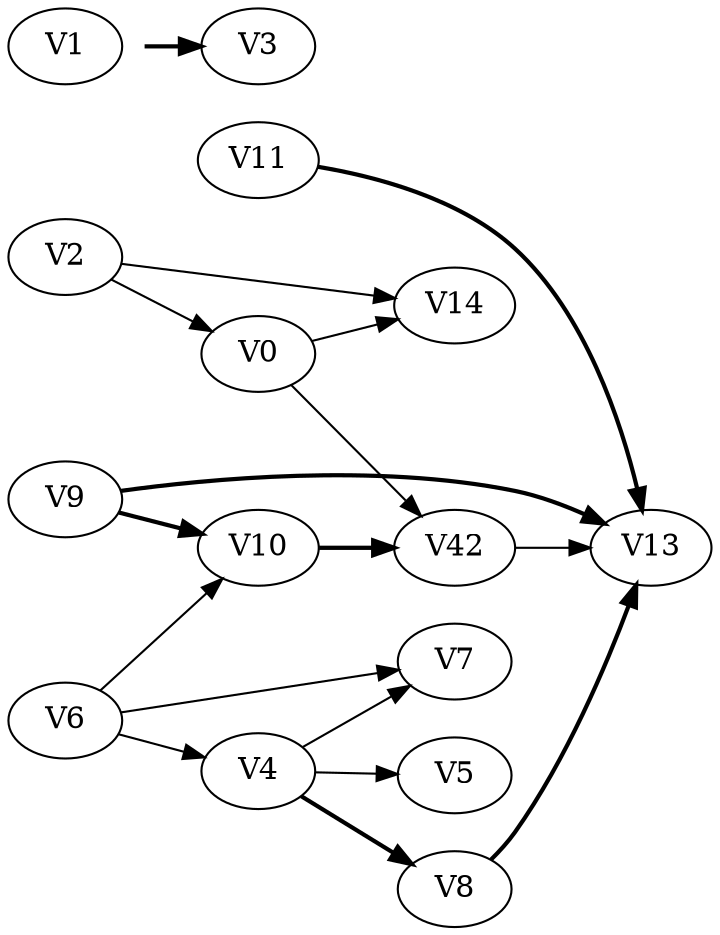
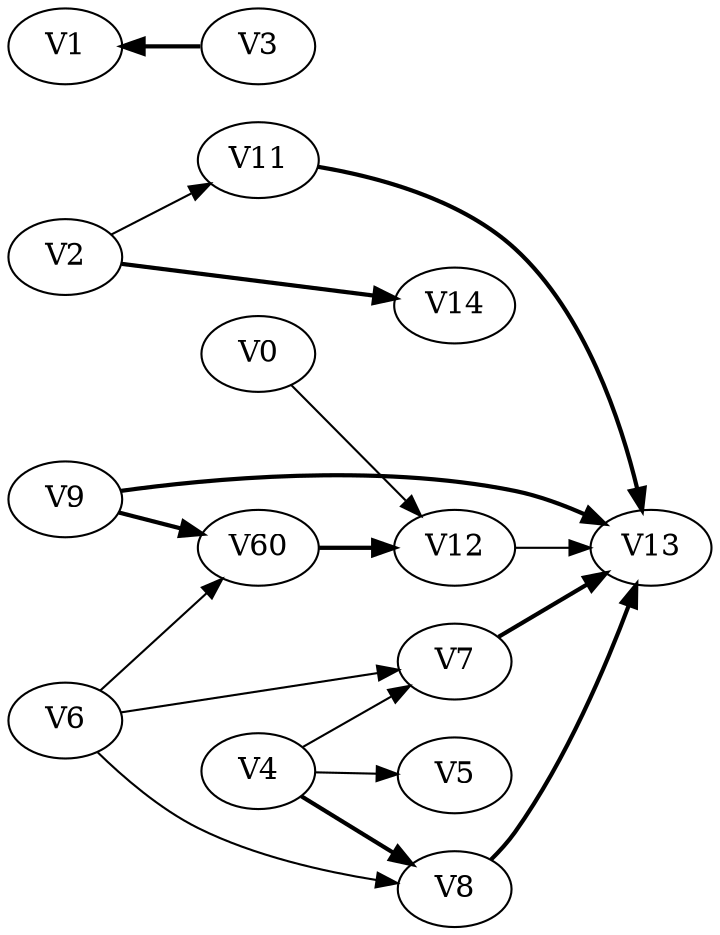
(162, 46) -> (172, 46)
(248, 280) -> (248, 280)
(152, 301) -> (151, 214)
(345, 333) -> none
(258, 548) -> (258, 548)
(455, 548) -> (455, 548)
none -> (543, 610)
(151, 743) -> (226, 840)
